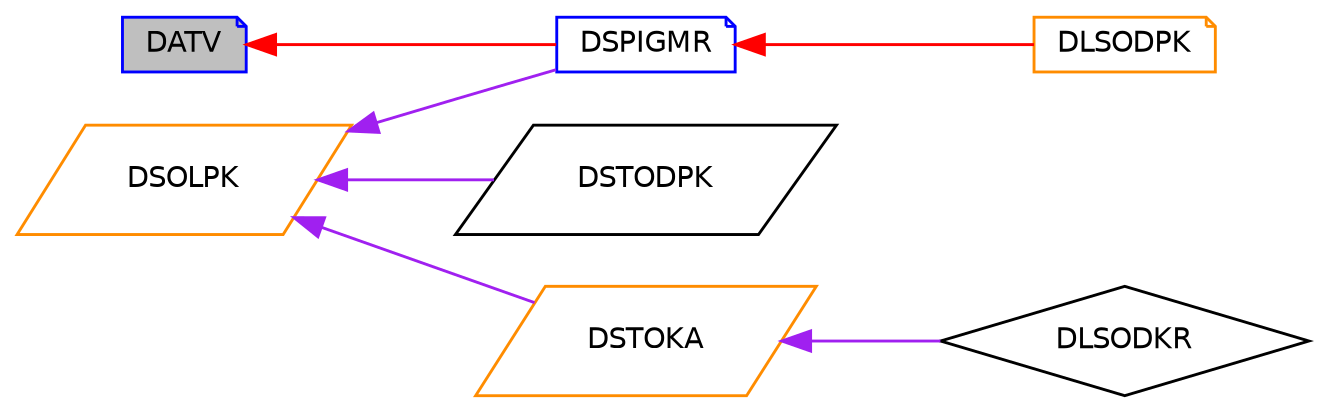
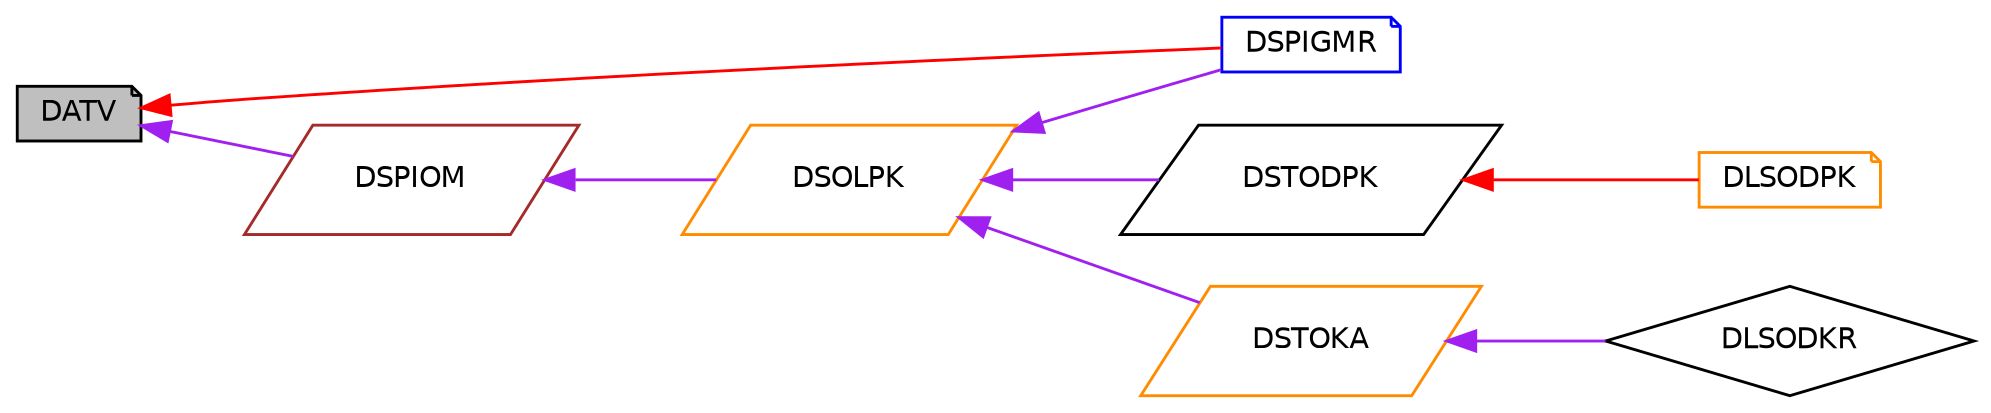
(184, 45) -> (79, 114)
(899, 45) -> (1596, 180)
none -> (412, 180)
